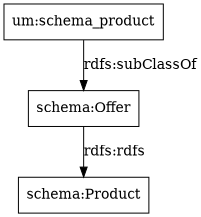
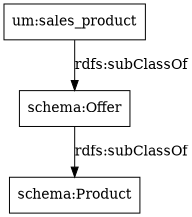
(84, 22) -> (75, 22)
(115, 152) -> (131, 152)
